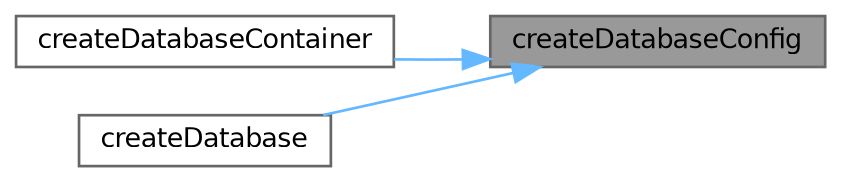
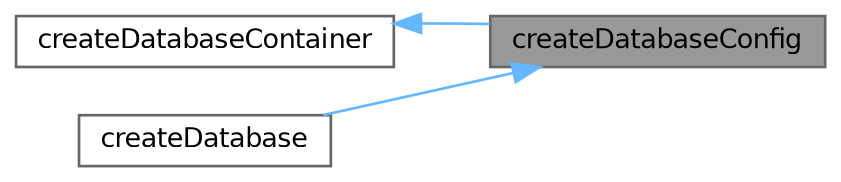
(428, 60) -> (455, 24)
